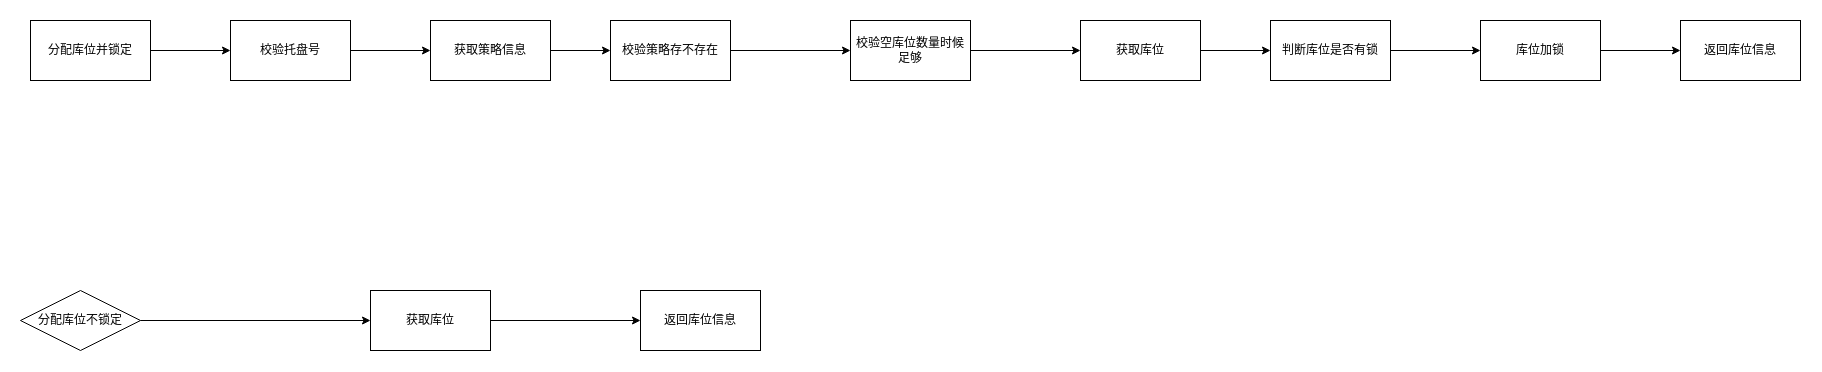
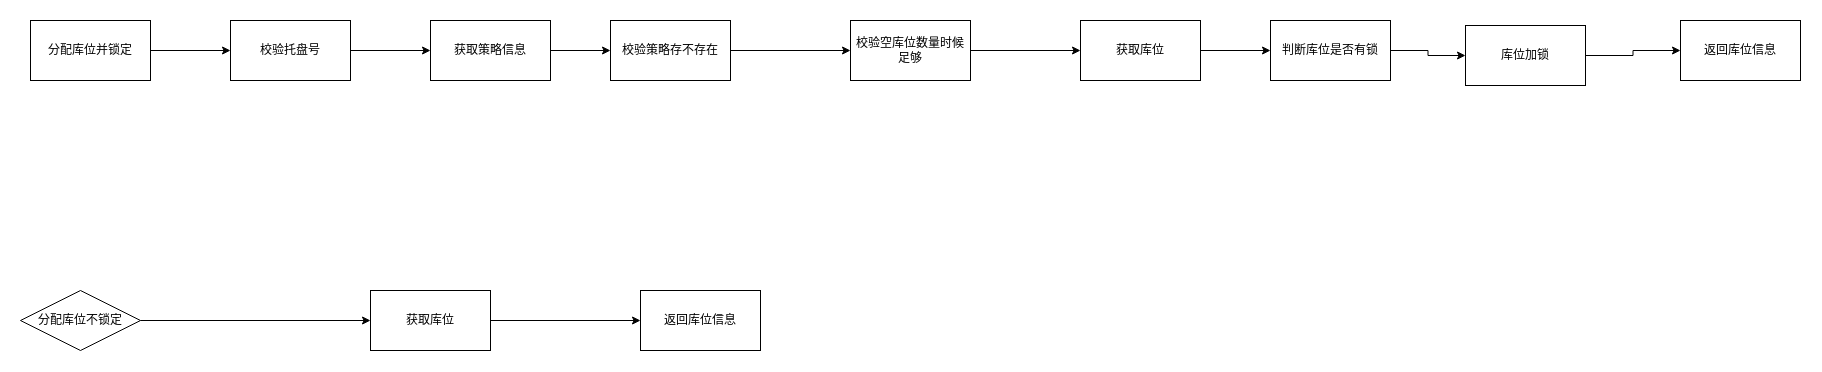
(1541, 51) -> (1526, 56)
